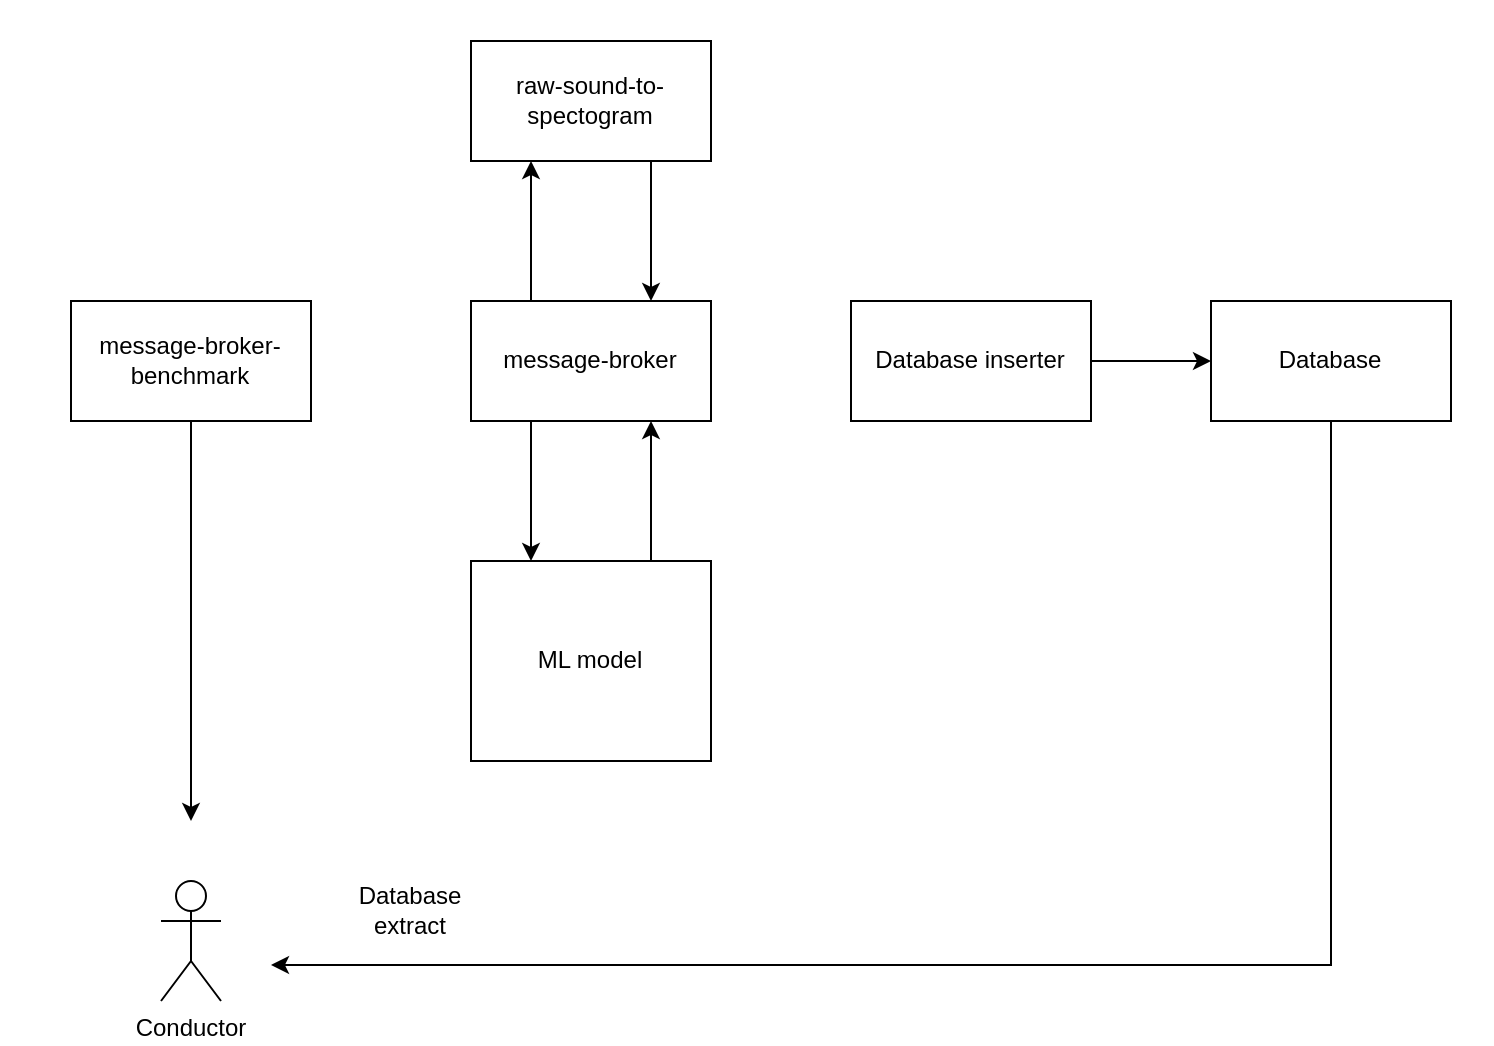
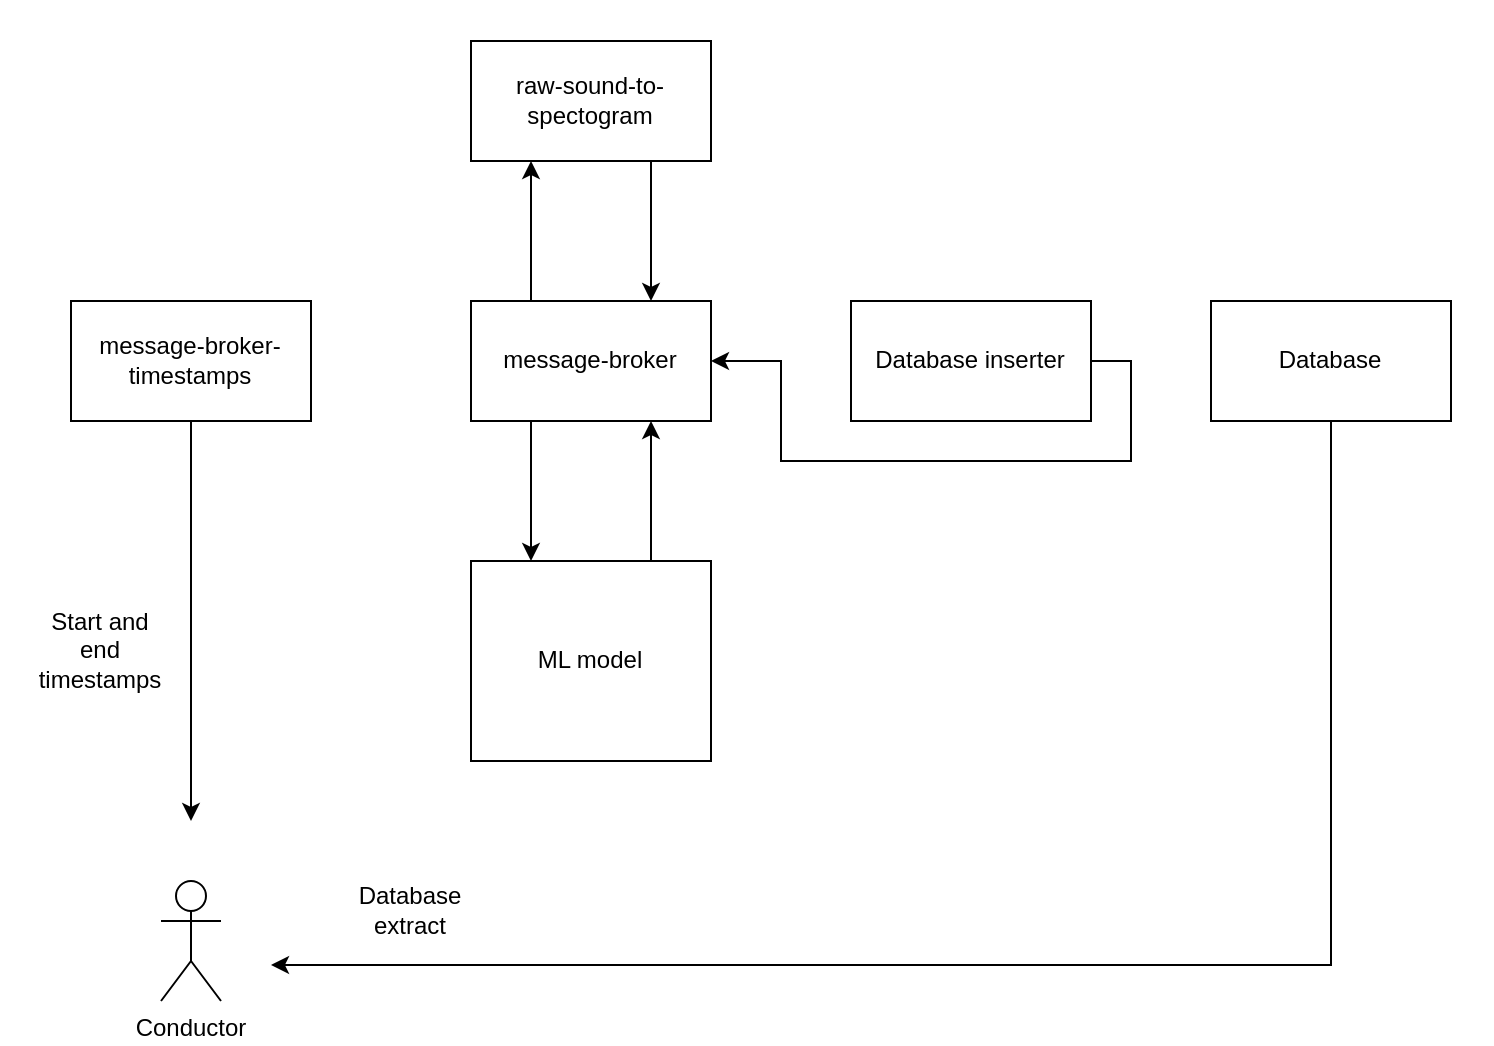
(191, 361) -> (191, 361)
(1163, 361) -> (929, 461)
none -> (101, 651)
